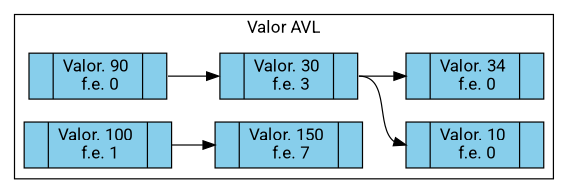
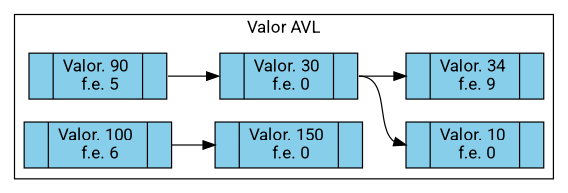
(98, 85) -> (98, 85)
(289, 85) -> (289, 85)
(475, 85) -> (475, 85)
(98, 153) -> (98, 153)
(289, 153) -> (289, 153)
